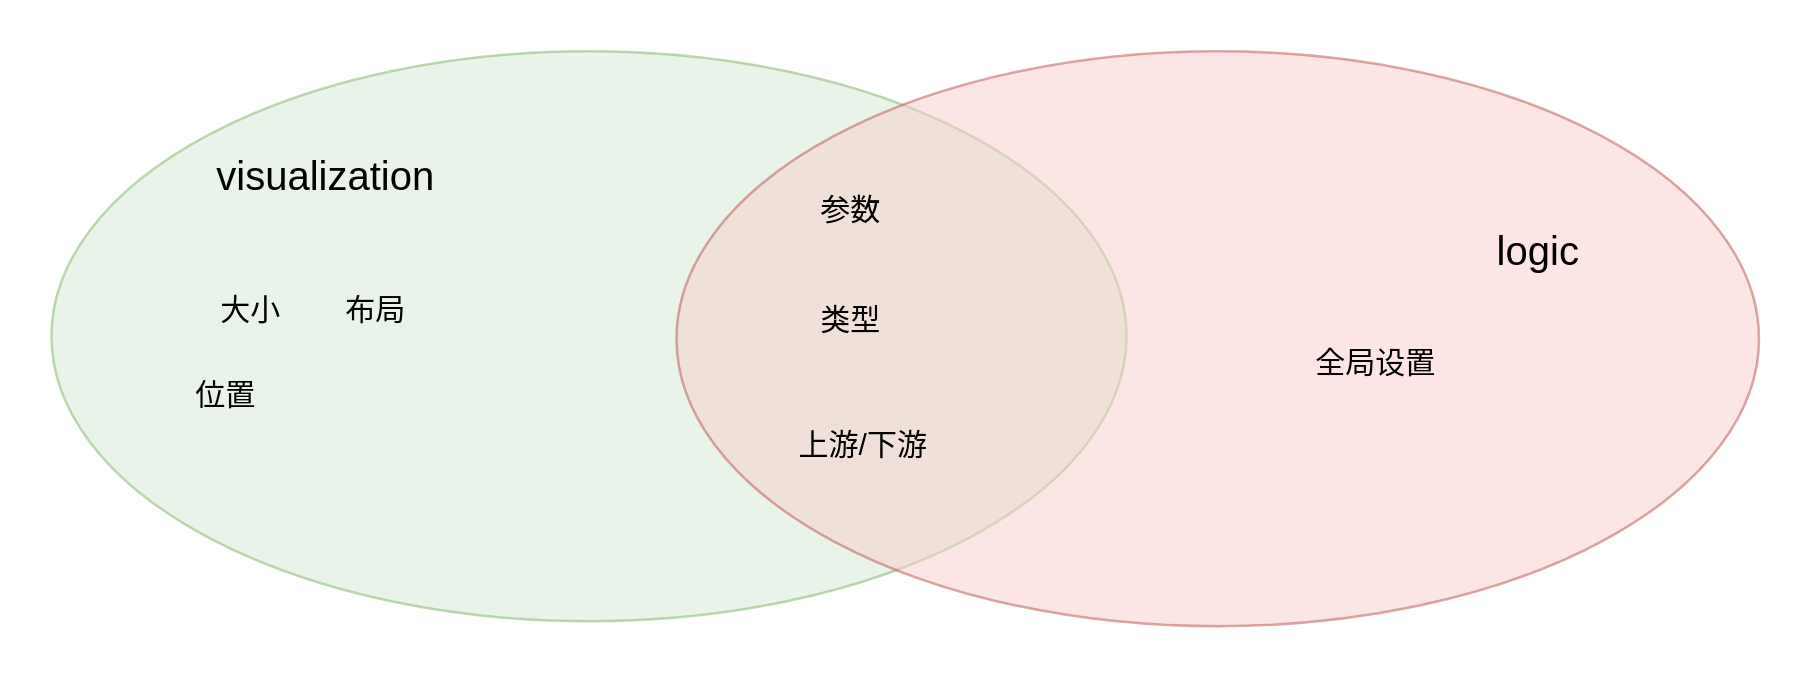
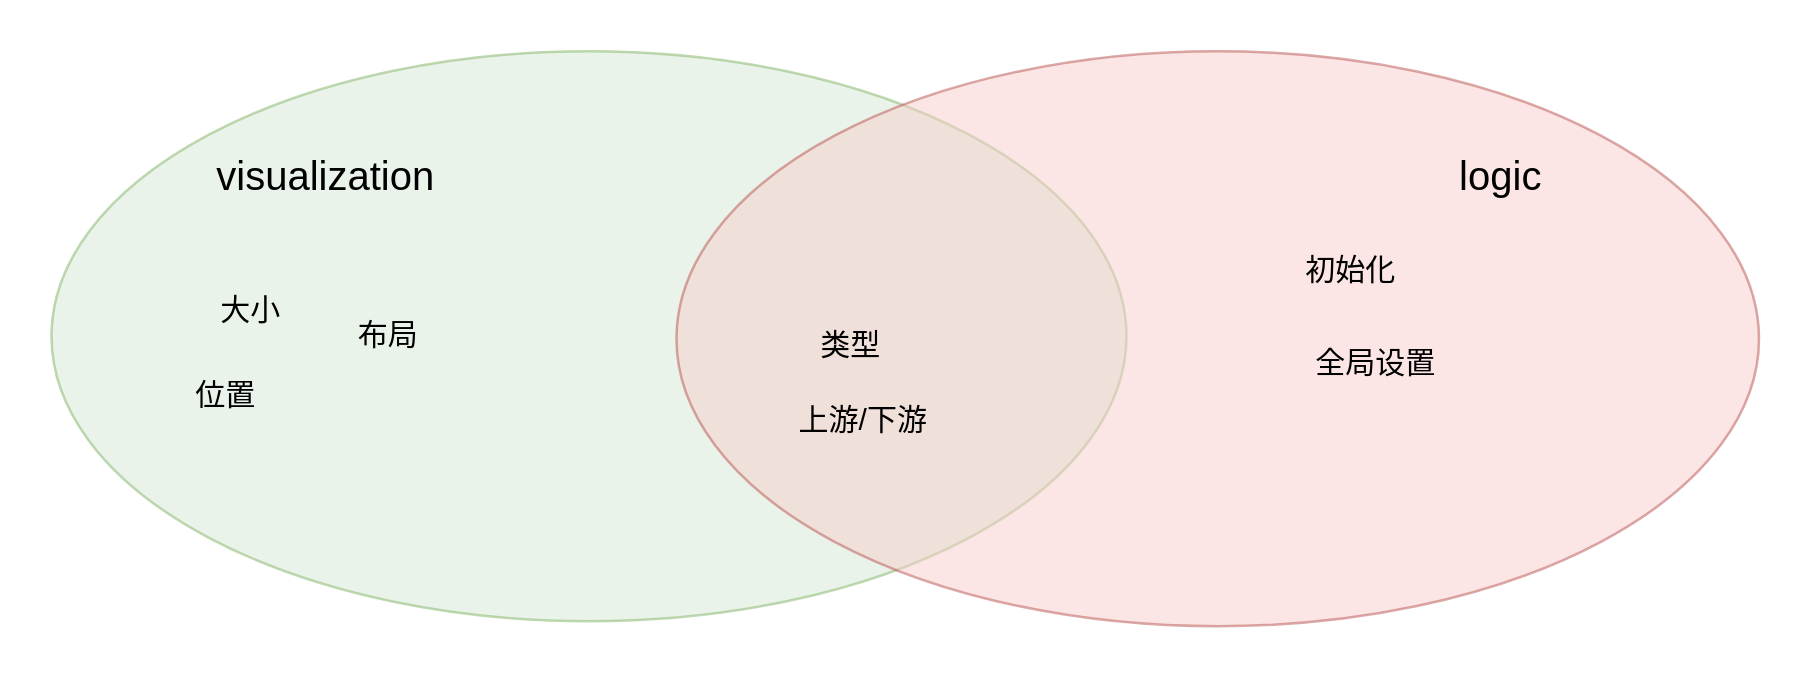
(851, 211) -> none
(1539, 251) -> (1501, 176)
none -> (1351, 271)
(376, 311) -> (389, 336)
(851, 321) -> (851, 346)
(864, 446) -> (864, 421)
